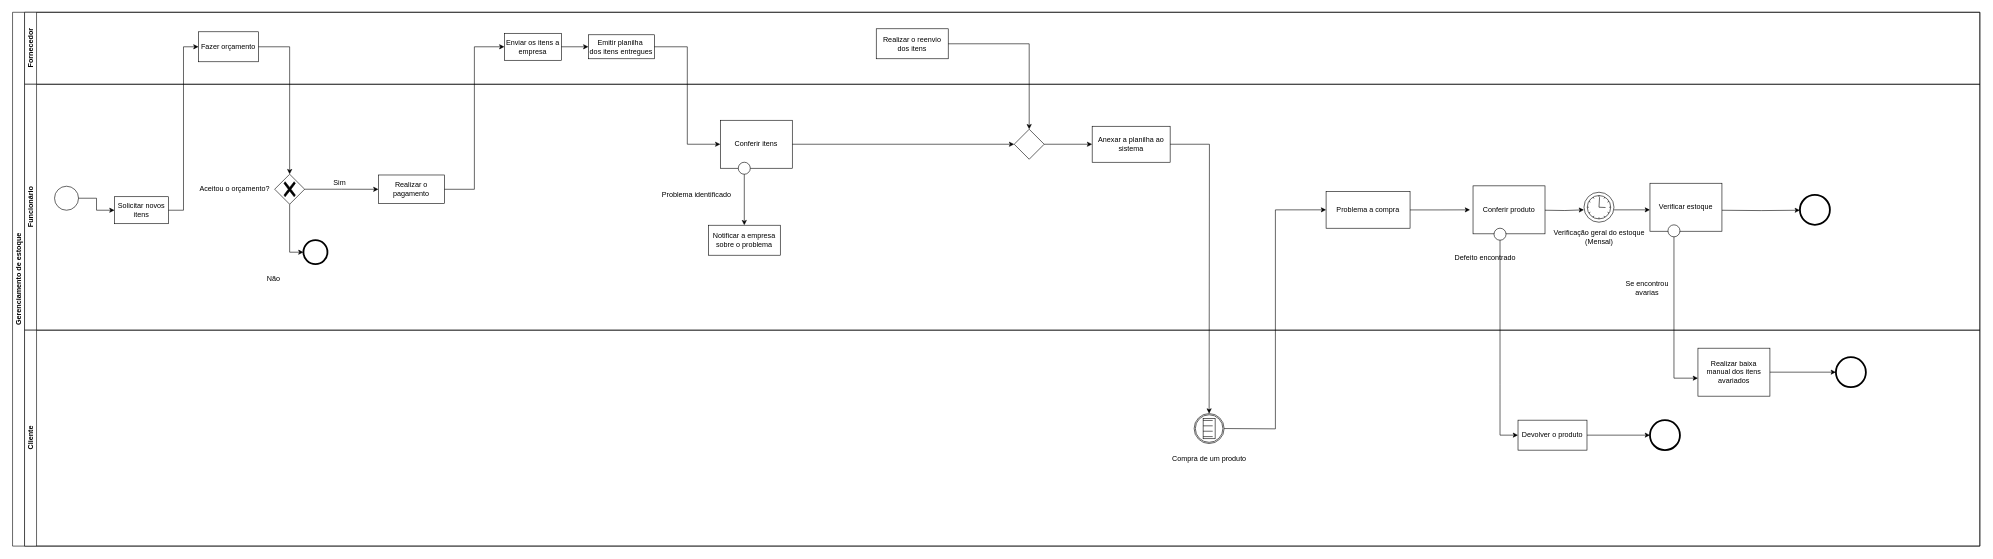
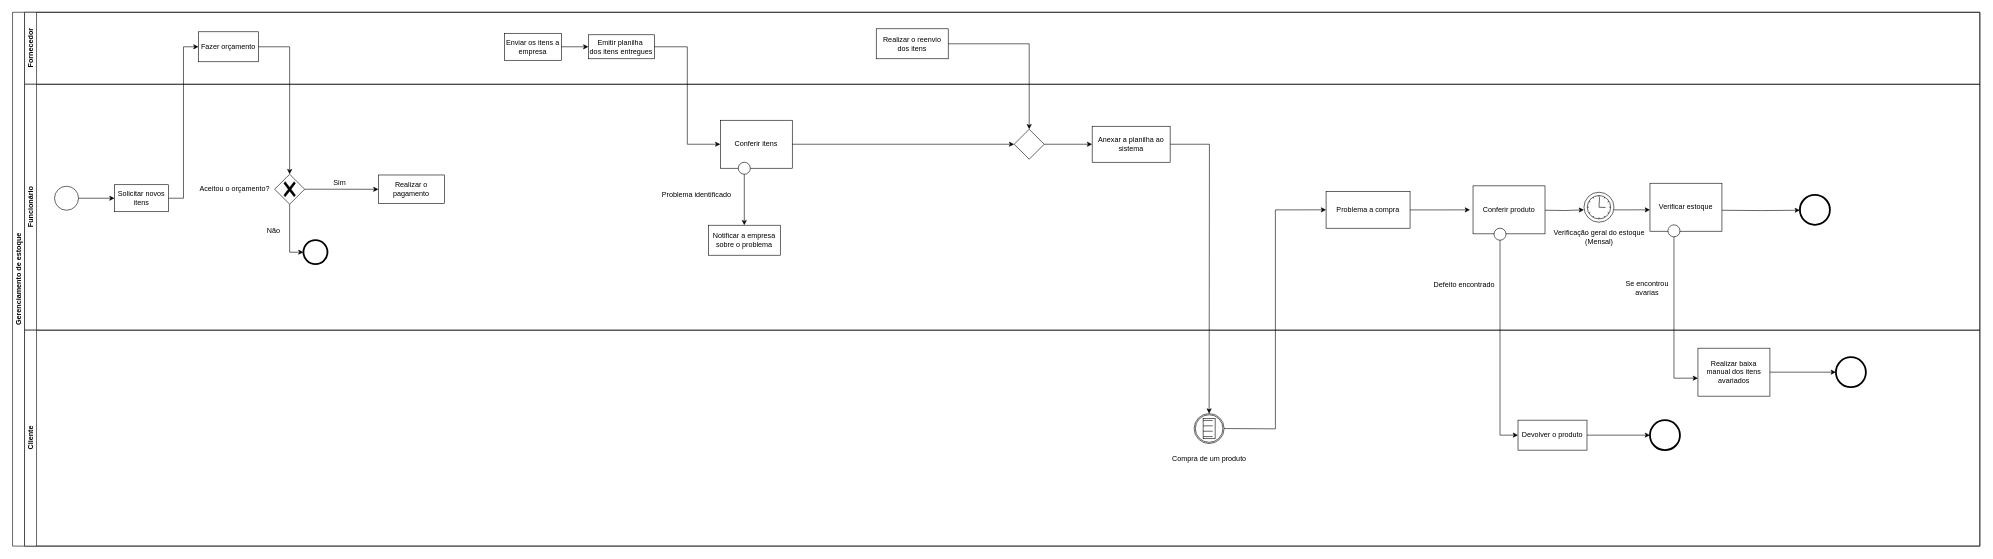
(474, 118) -> none
(141, 210) -> (141, 198)
(1485, 258) -> (1464, 285)
(273, 279) -> (273, 231)
